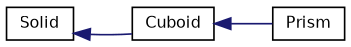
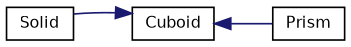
(111, 35) -> (95, 13)
